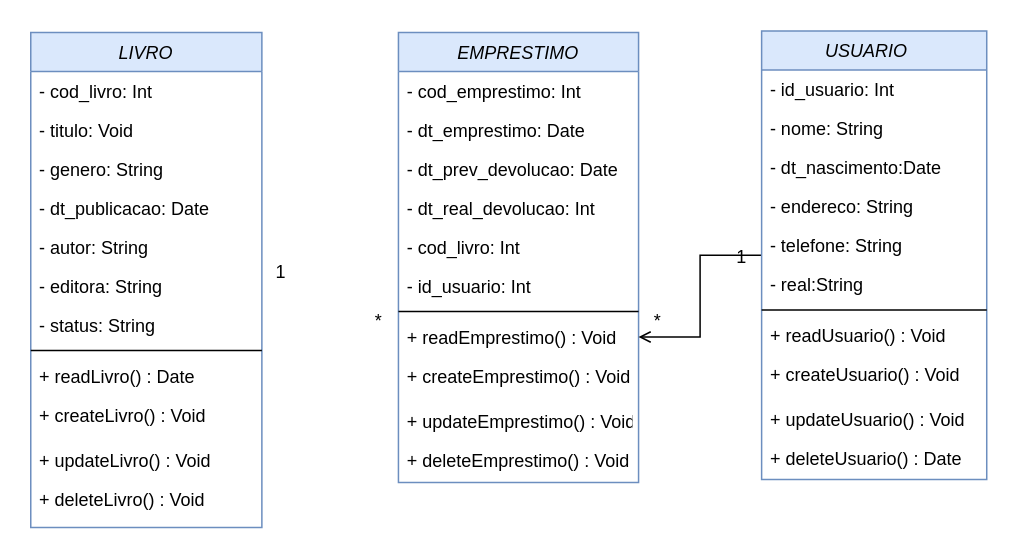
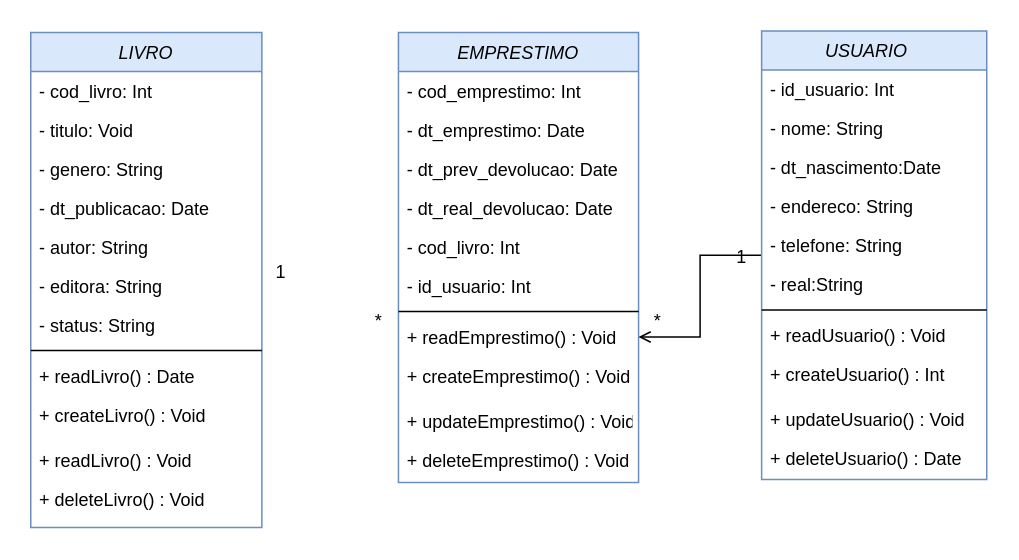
(516, 209) -> (521, 209)
(879, 375) -> (876, 375)
(138, 461) -> (128, 461)
